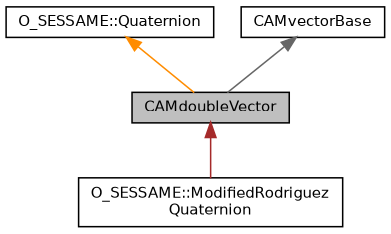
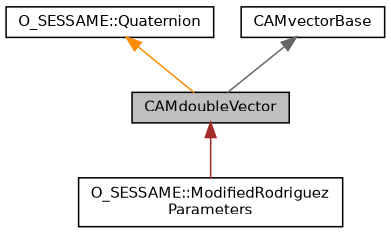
(211, 202) -> (211, 202)
